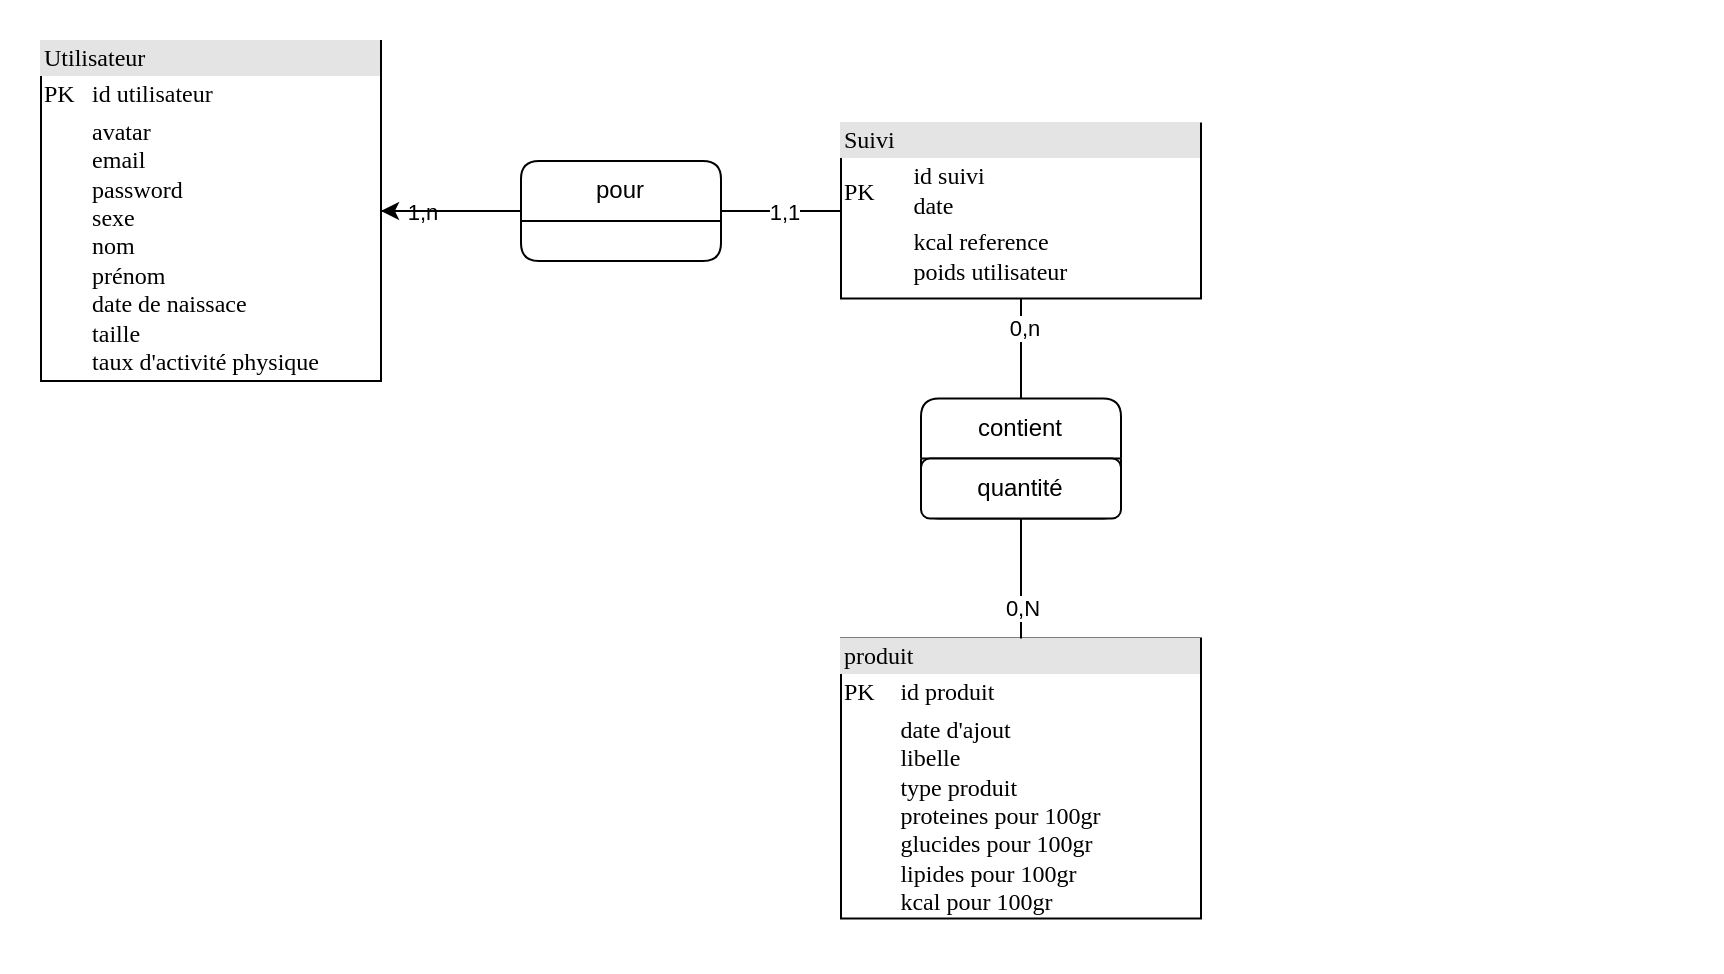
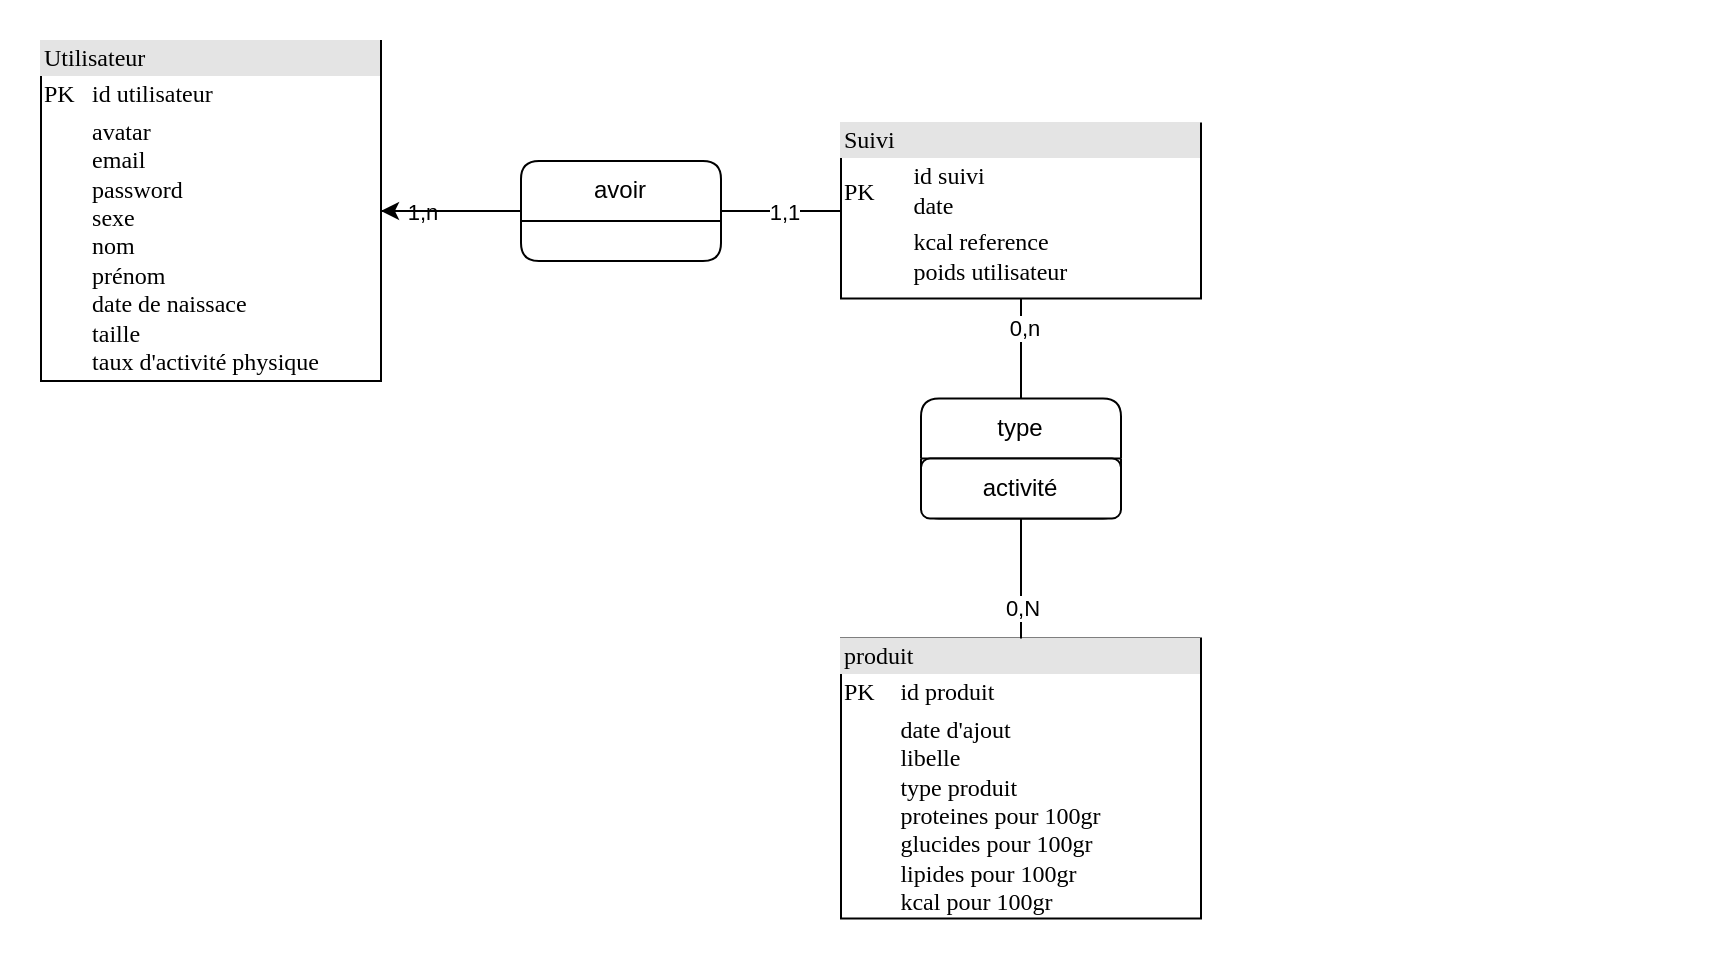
(621, 191) -> (621, 191)
(1021, 429) -> (1021, 429)
(1021, 489) -> (1021, 489)
